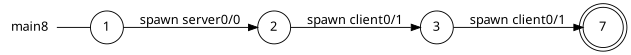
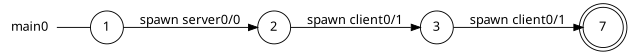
(30, 27) -> (30, 27)
